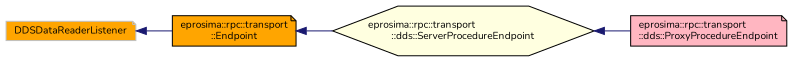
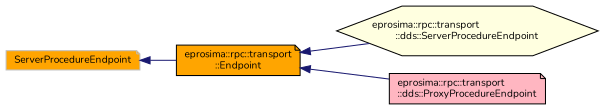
(71, 31) -> (73, 60)
(618, 31) -> (350, 74)
